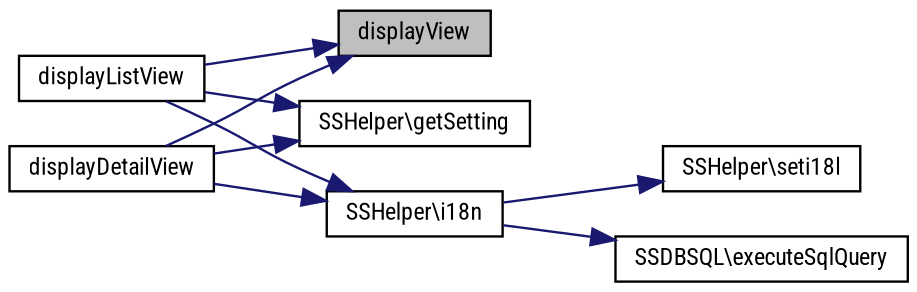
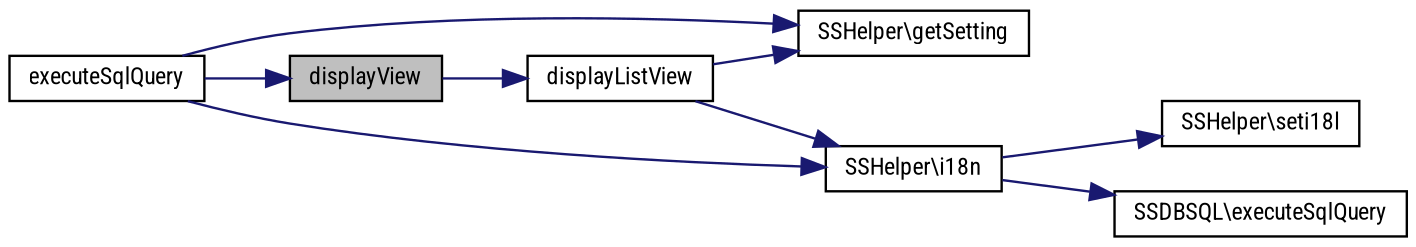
(260, 56) -> (473, 78)
(112, 169) -> (107, 78)
